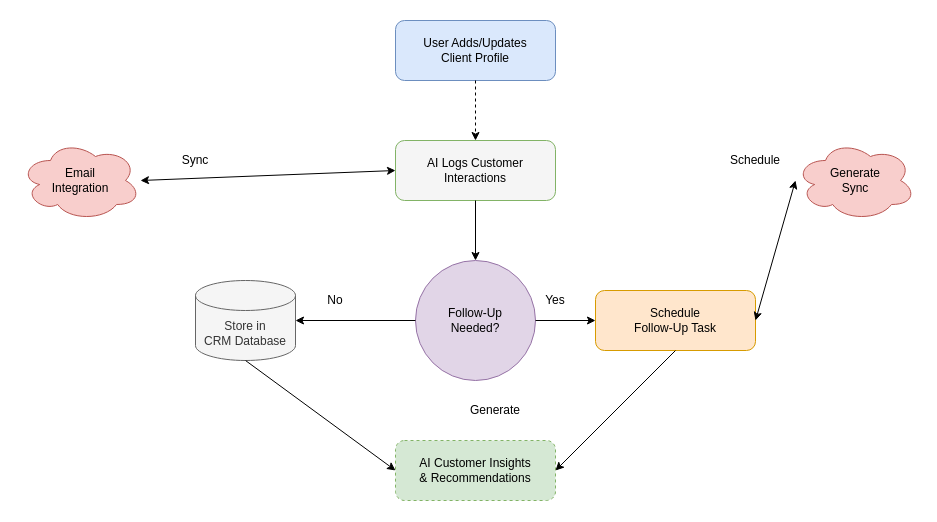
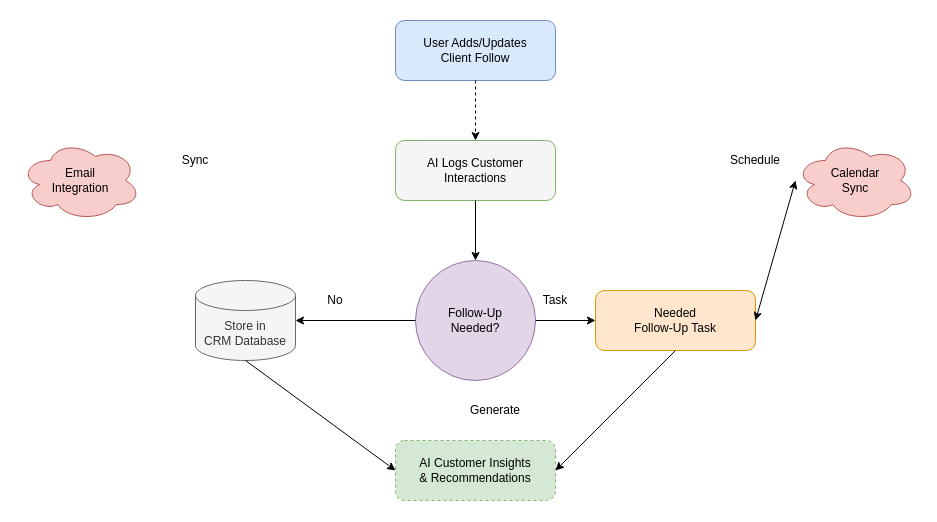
(476, 51) -> (476, 51)
(268, 176) -> none
(856, 181) -> (856, 181)
(556, 301) -> (556, 301)
(676, 321) -> (676, 321)
